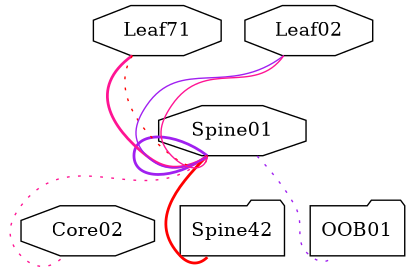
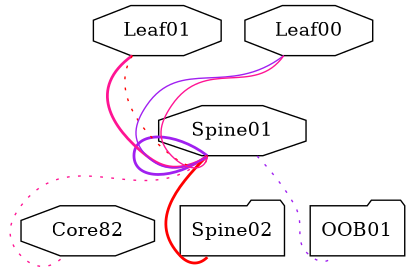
(157, 31) -> (157, 31)
(309, 31) -> (309, 31)
(88, 231) -> (88, 231)
(232, 231) -> (232, 231)
